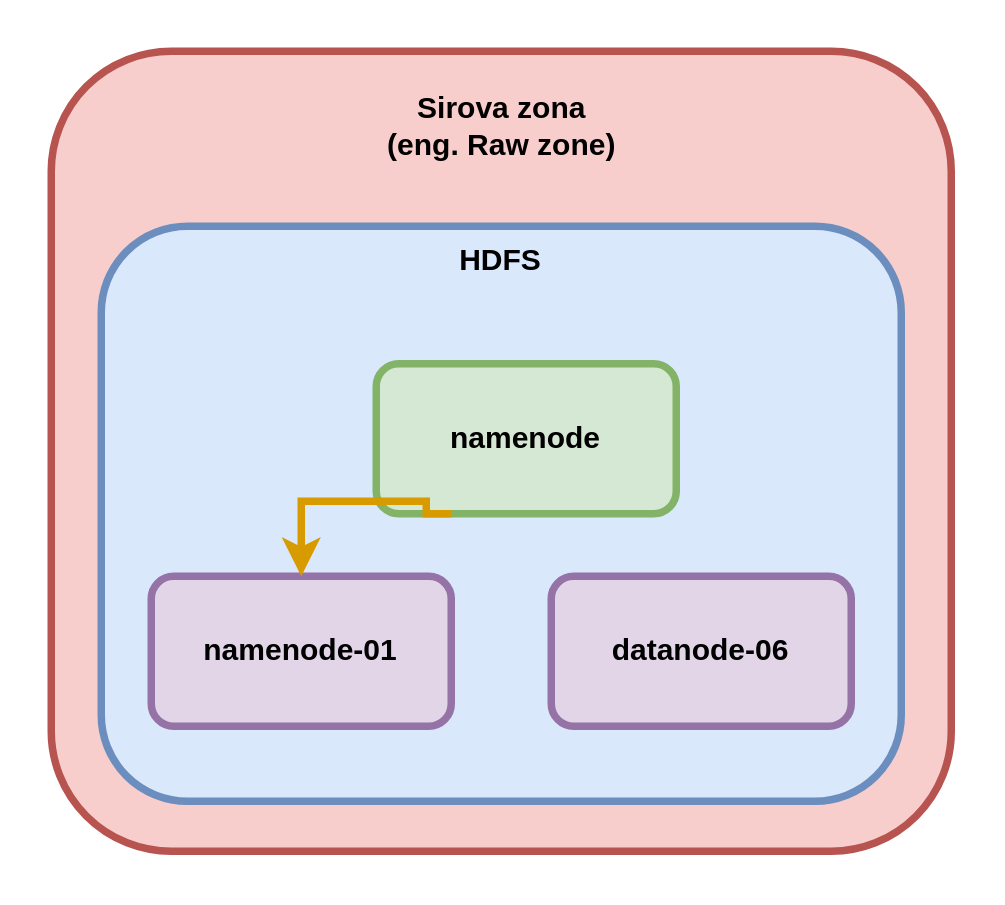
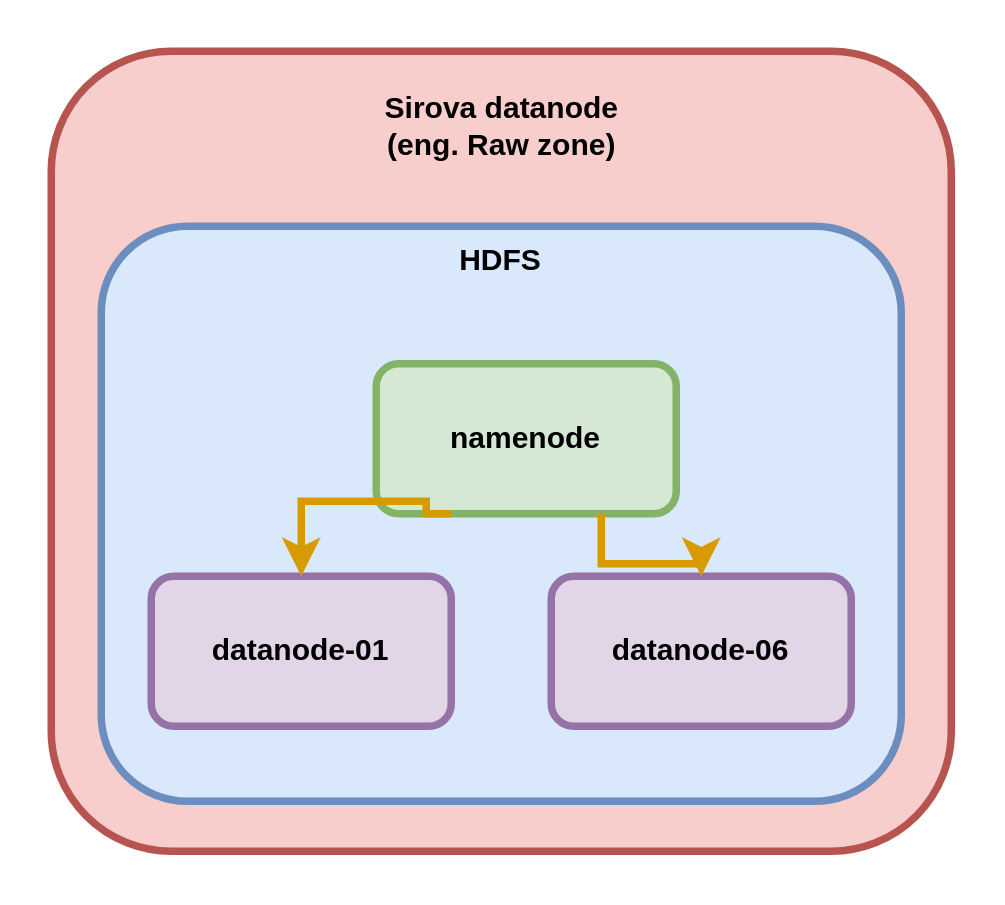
(503, 126) -> (503, 126)
none -> (632, 564)
(301, 651) -> (301, 651)
